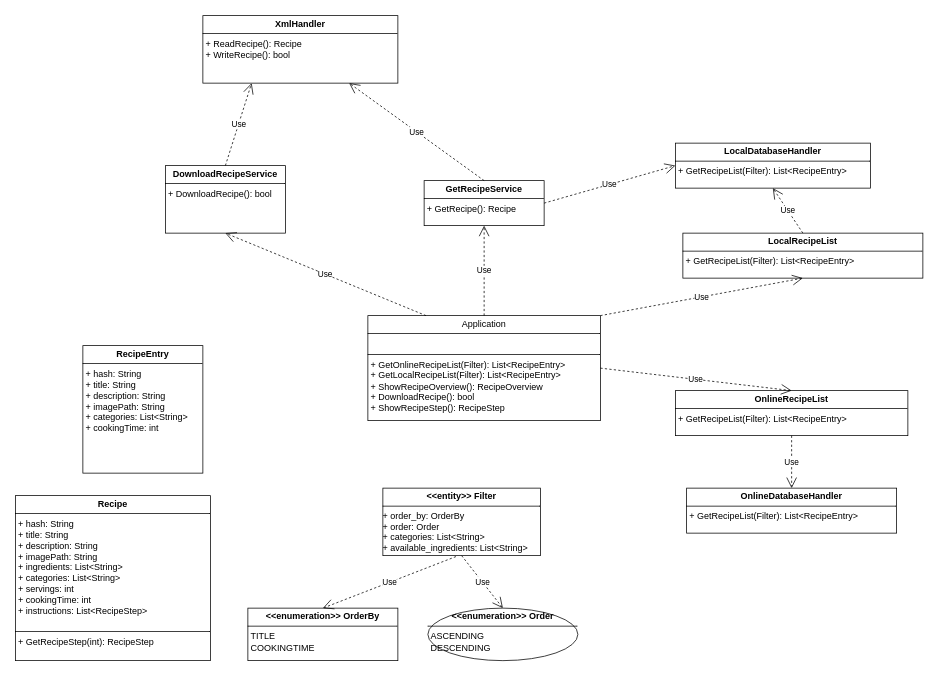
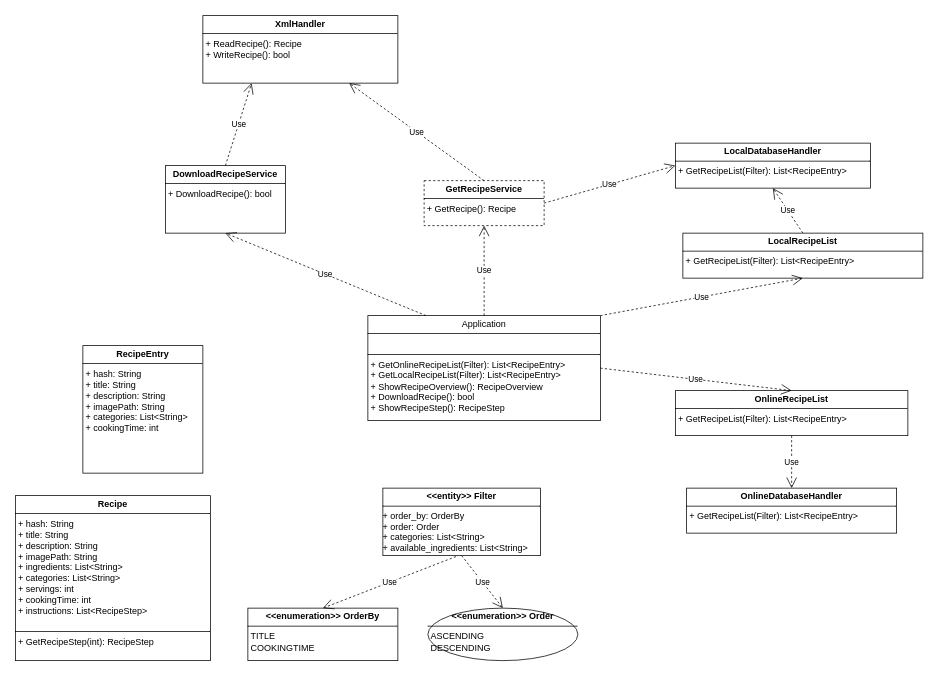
(484, 203) -> (484, 203)
